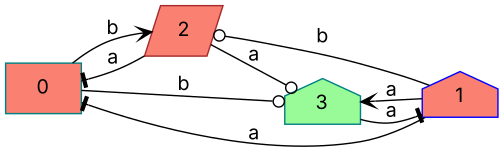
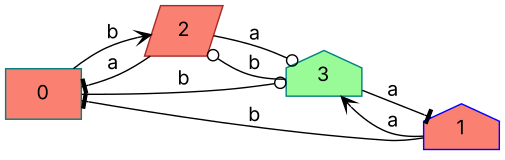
(328, 56) -> (250, 75)
(254, 134) -> (255, 116)
